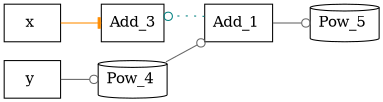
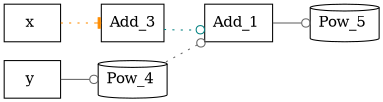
(189, 16) -> (180, 30)
(78, 23) -> (78, 23)
(182, 53) -> (182, 53)
